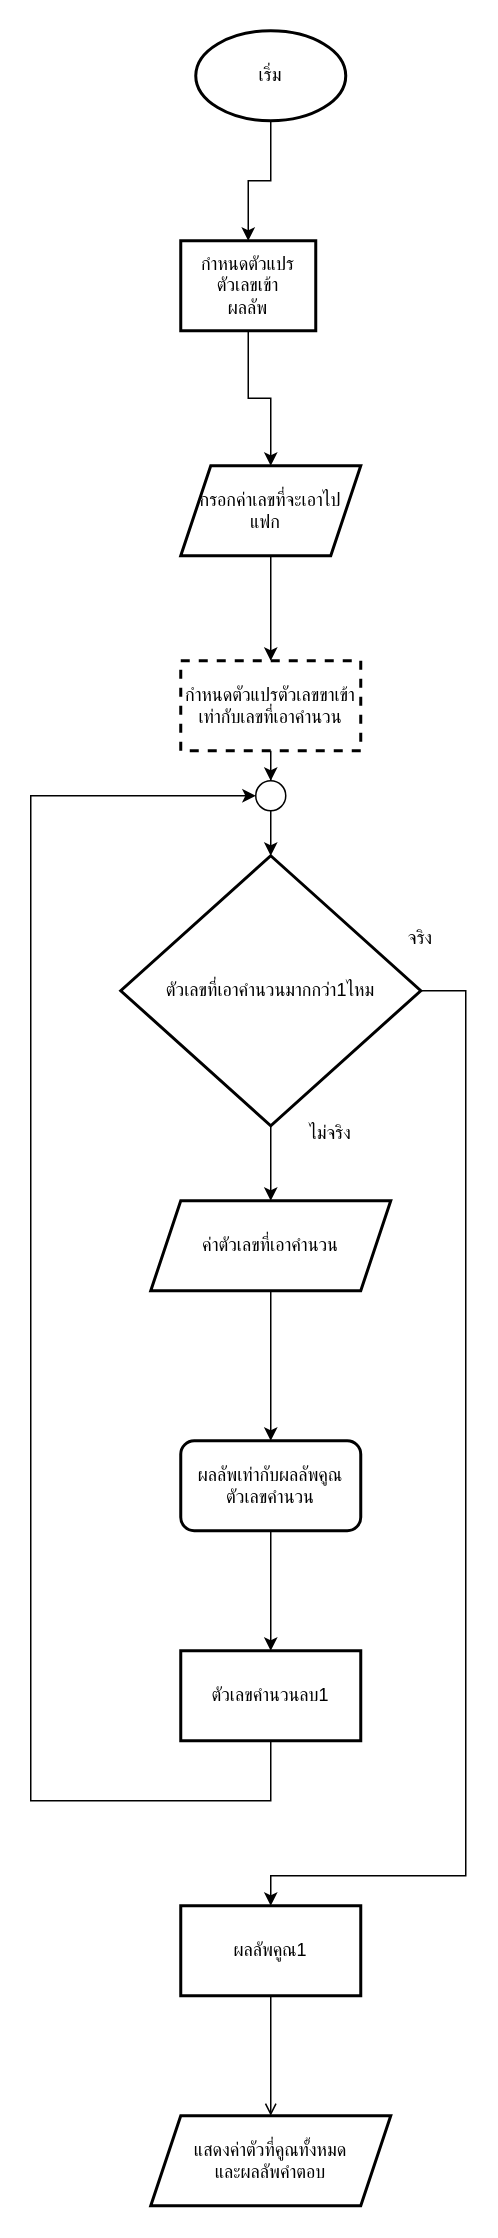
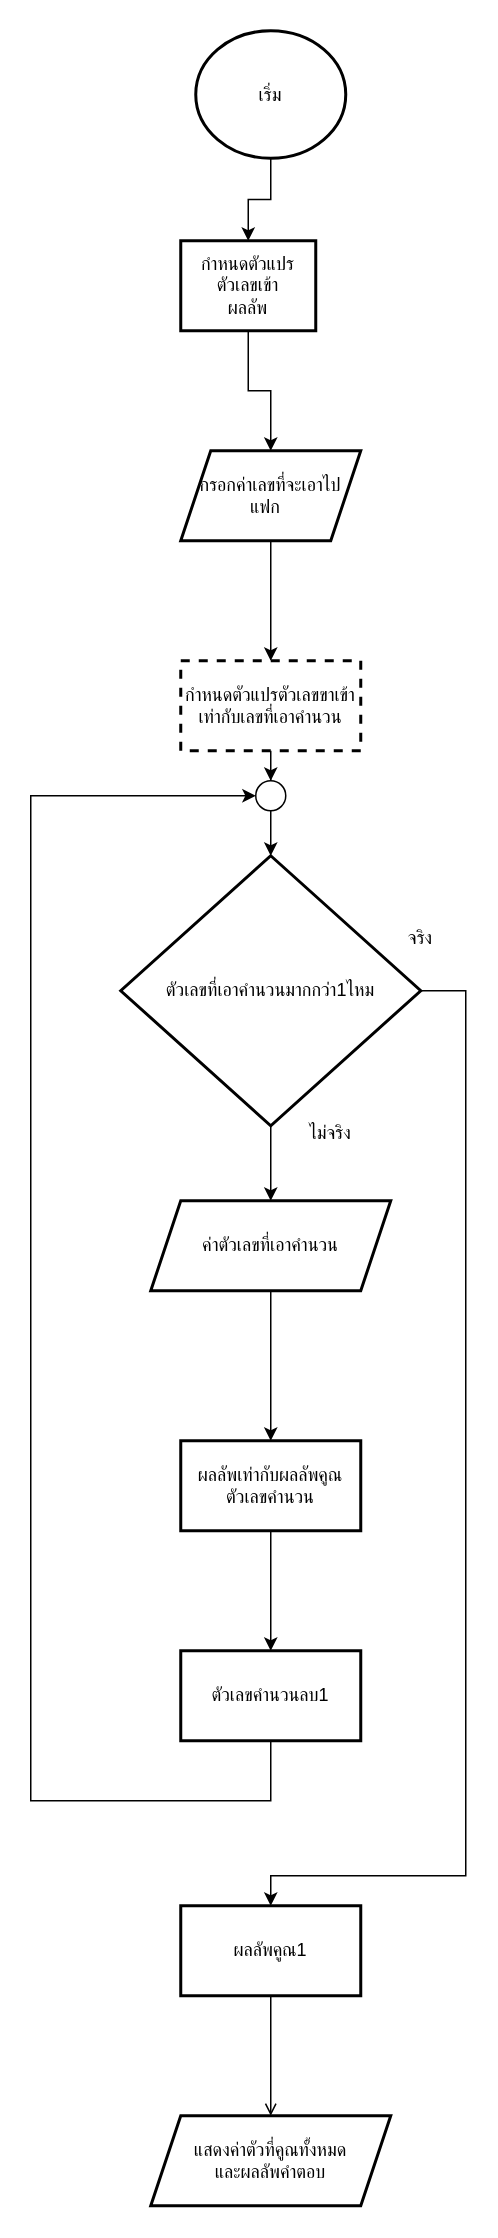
(271, 76) -> (271, 95)
(271, 511) -> (271, 496)
(271, 1486) -> (271, 1486)
